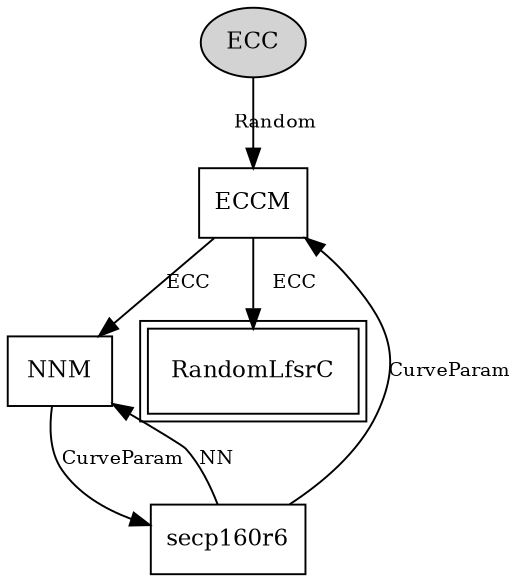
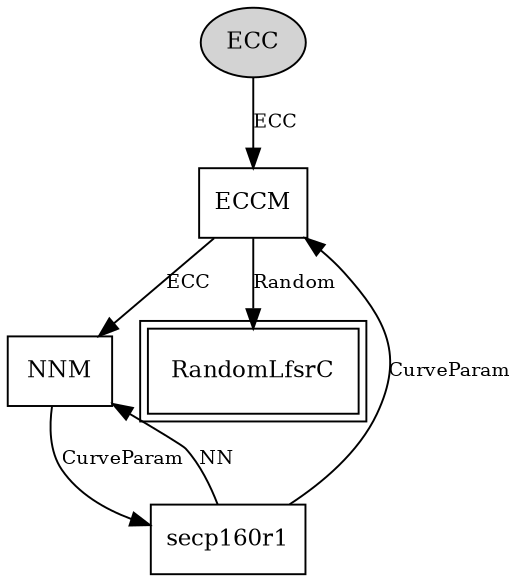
(275, 123) -> (275, 123)
(295, 283) -> (295, 283)
(228, 539) -> (228, 539)
